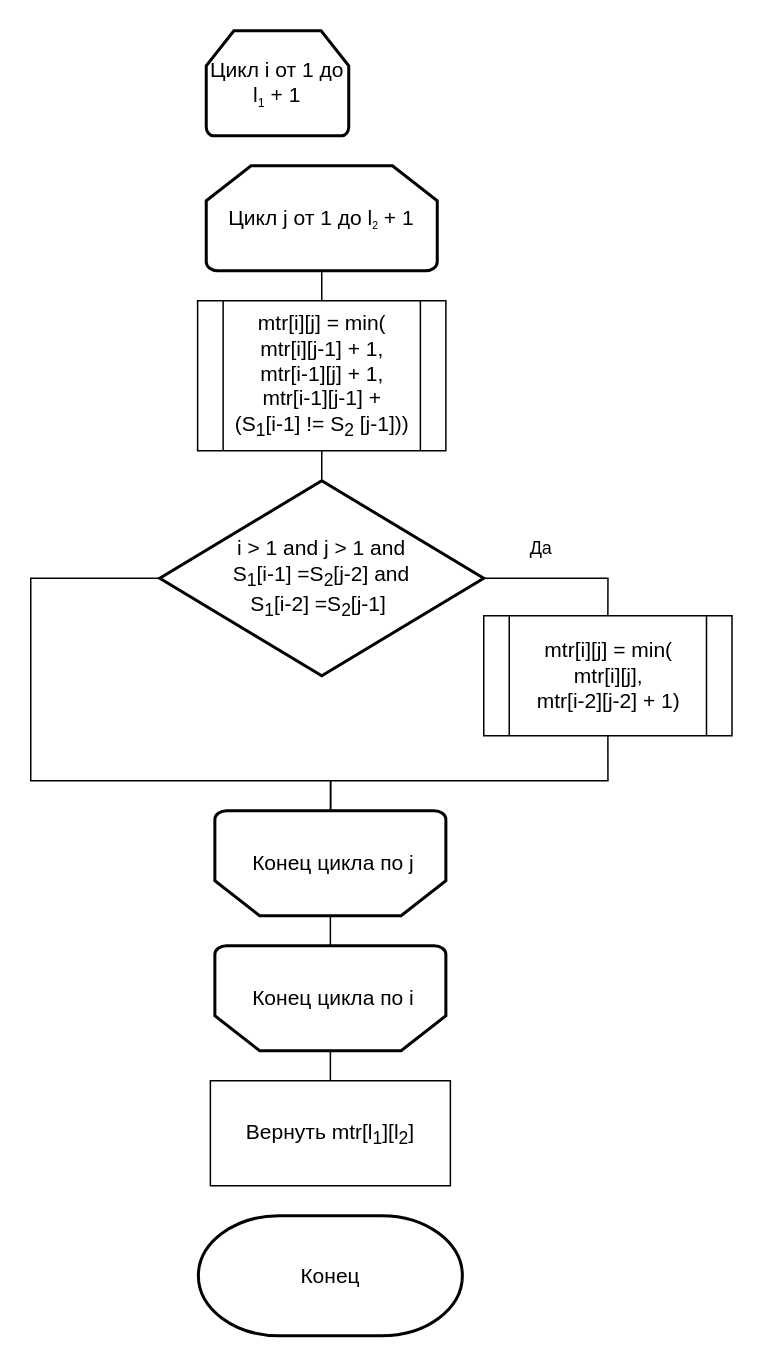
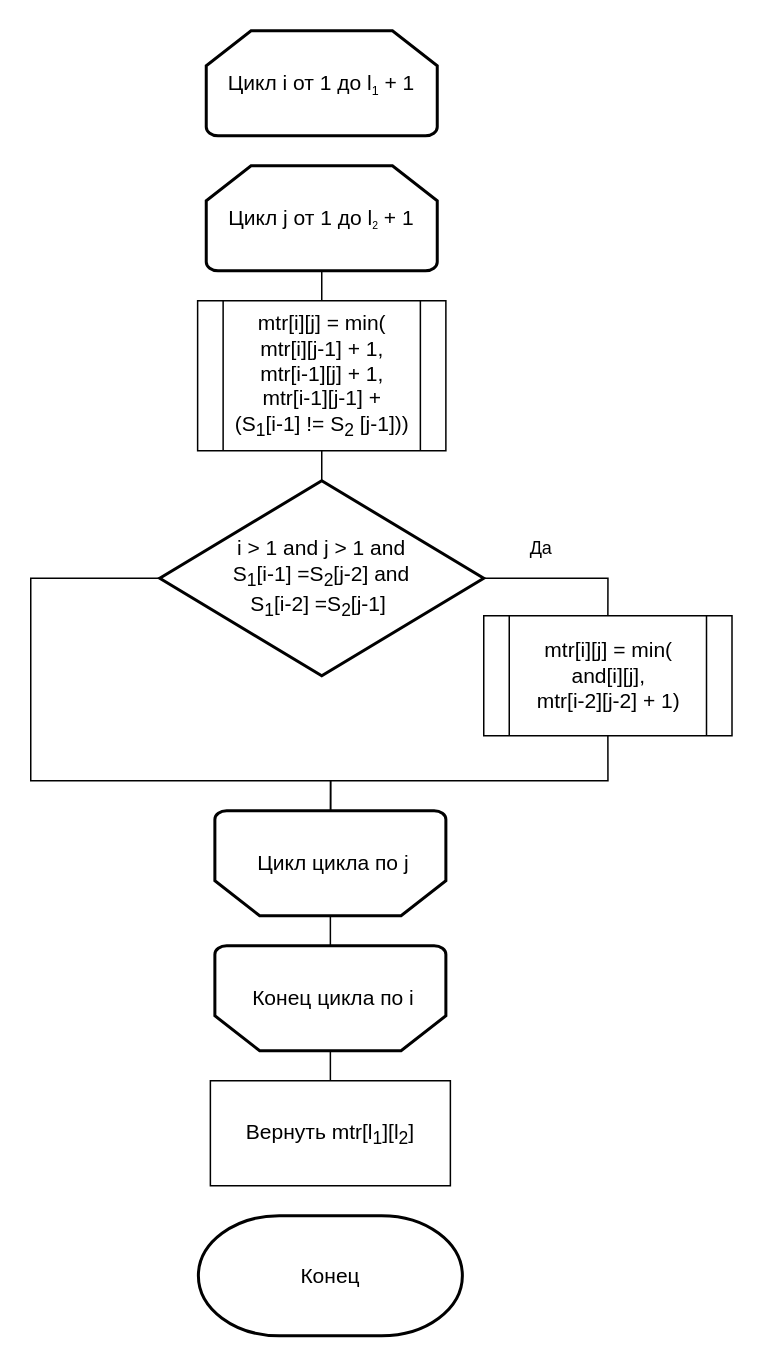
(278, 83) -> (322, 83)
(609, 676) -> (609, 676)
(331, 863) -> (331, 863)
